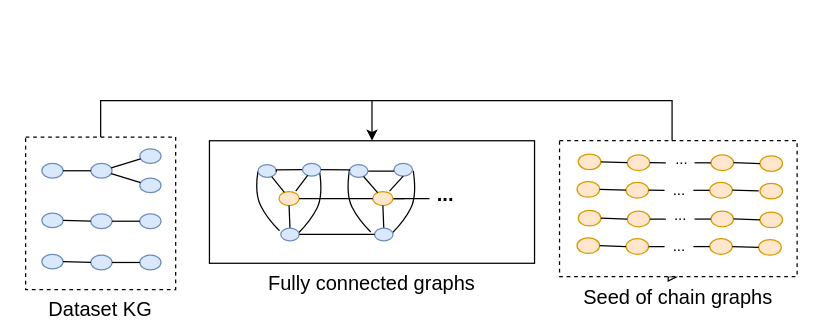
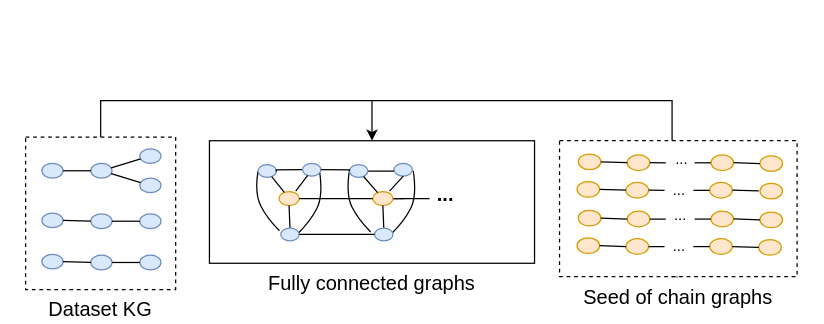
(671, 277) -> (674, 276)
